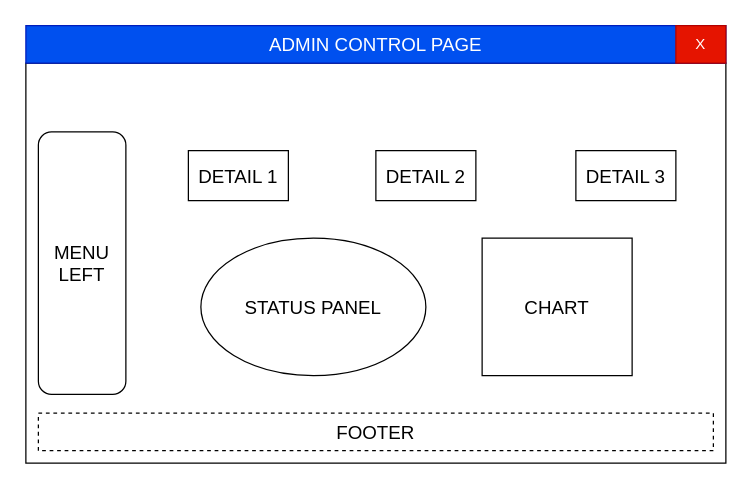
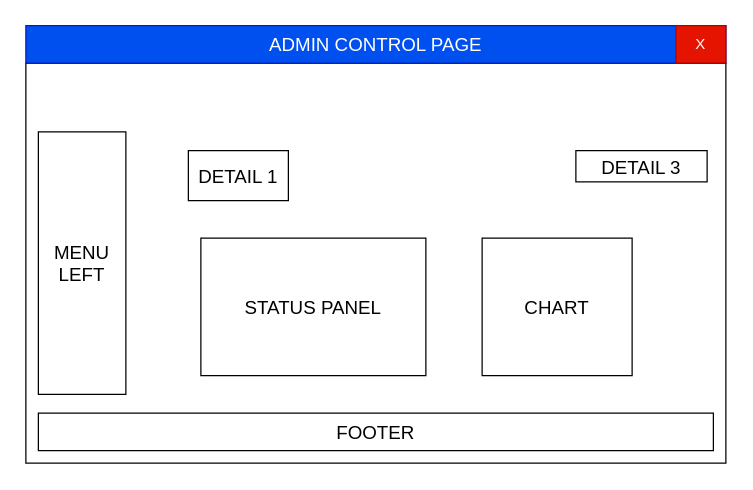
(426, 176) -> none
(626, 176) -> (641, 166)
(82, 263) -> (82, 263)
(313, 307) -> (313, 307)
(376, 432) -> (376, 432)
